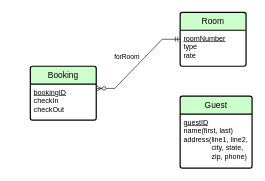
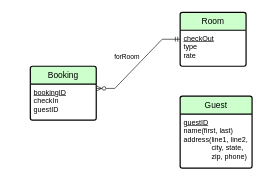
(204, 47) -> (200, 47)
(51, 101) -> (51, 101)
